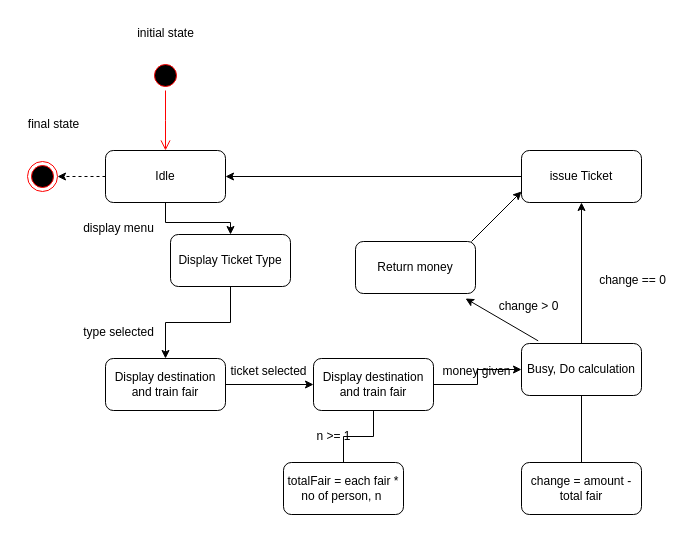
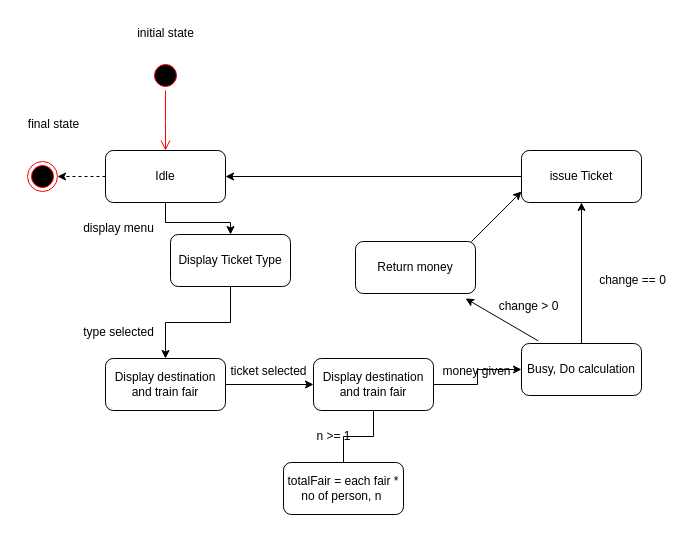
(582, 429) -> none
(582, 489) -> none
